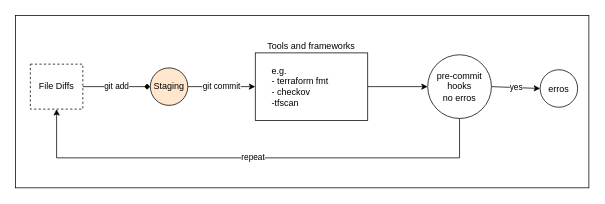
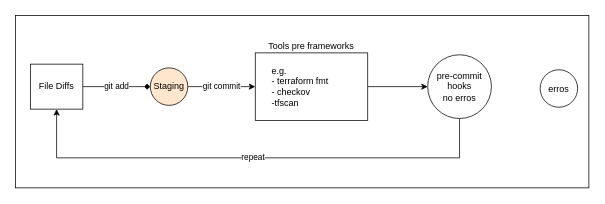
(312, 45) -> (312, 45)
(57, 87) -> (57, 87)
(514, 87) -> none
